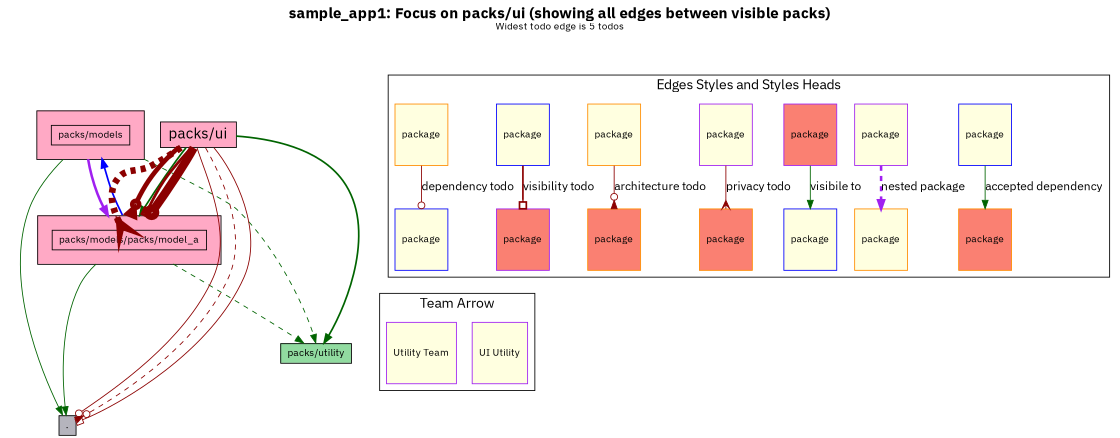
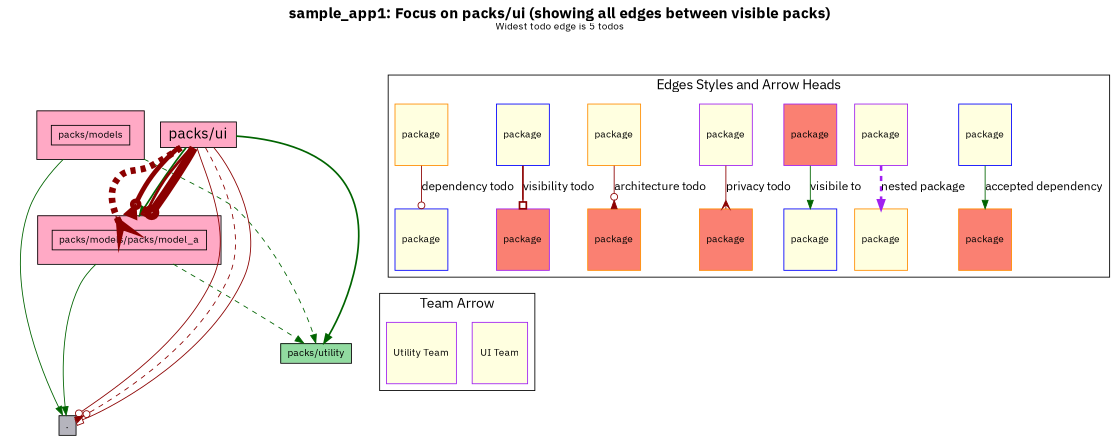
(749, 86) -> (749, 86)
(109, 182) -> none
(94, 184) -> none
(500, 353) -> (500, 353)
